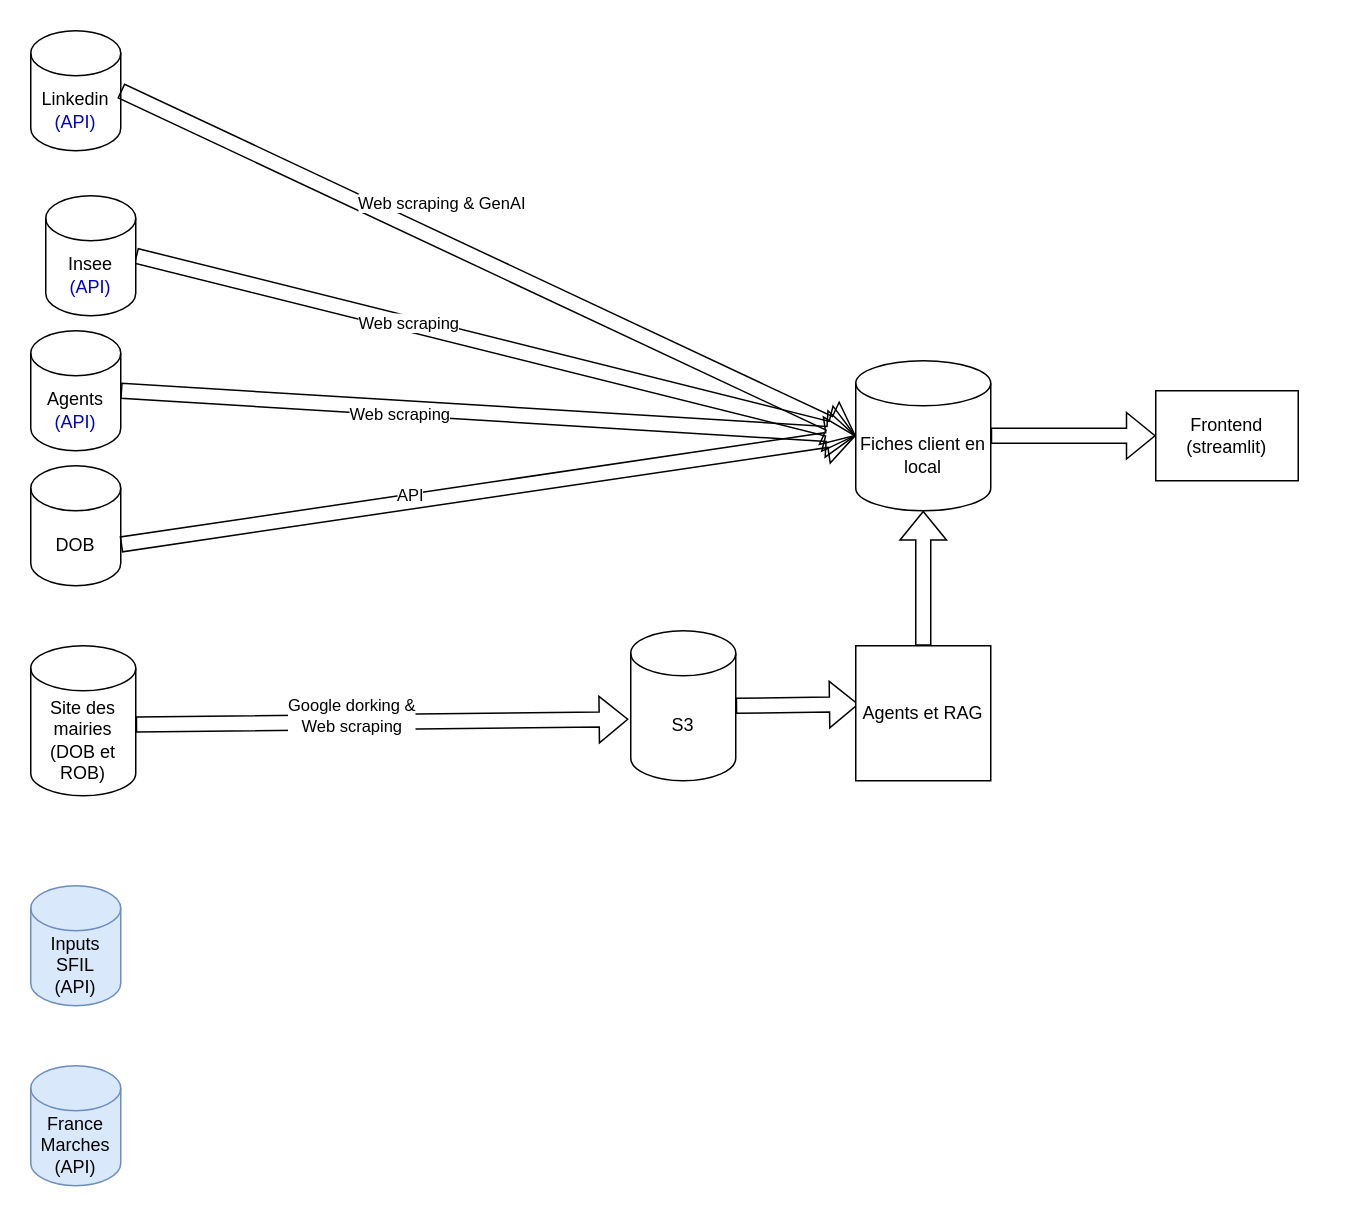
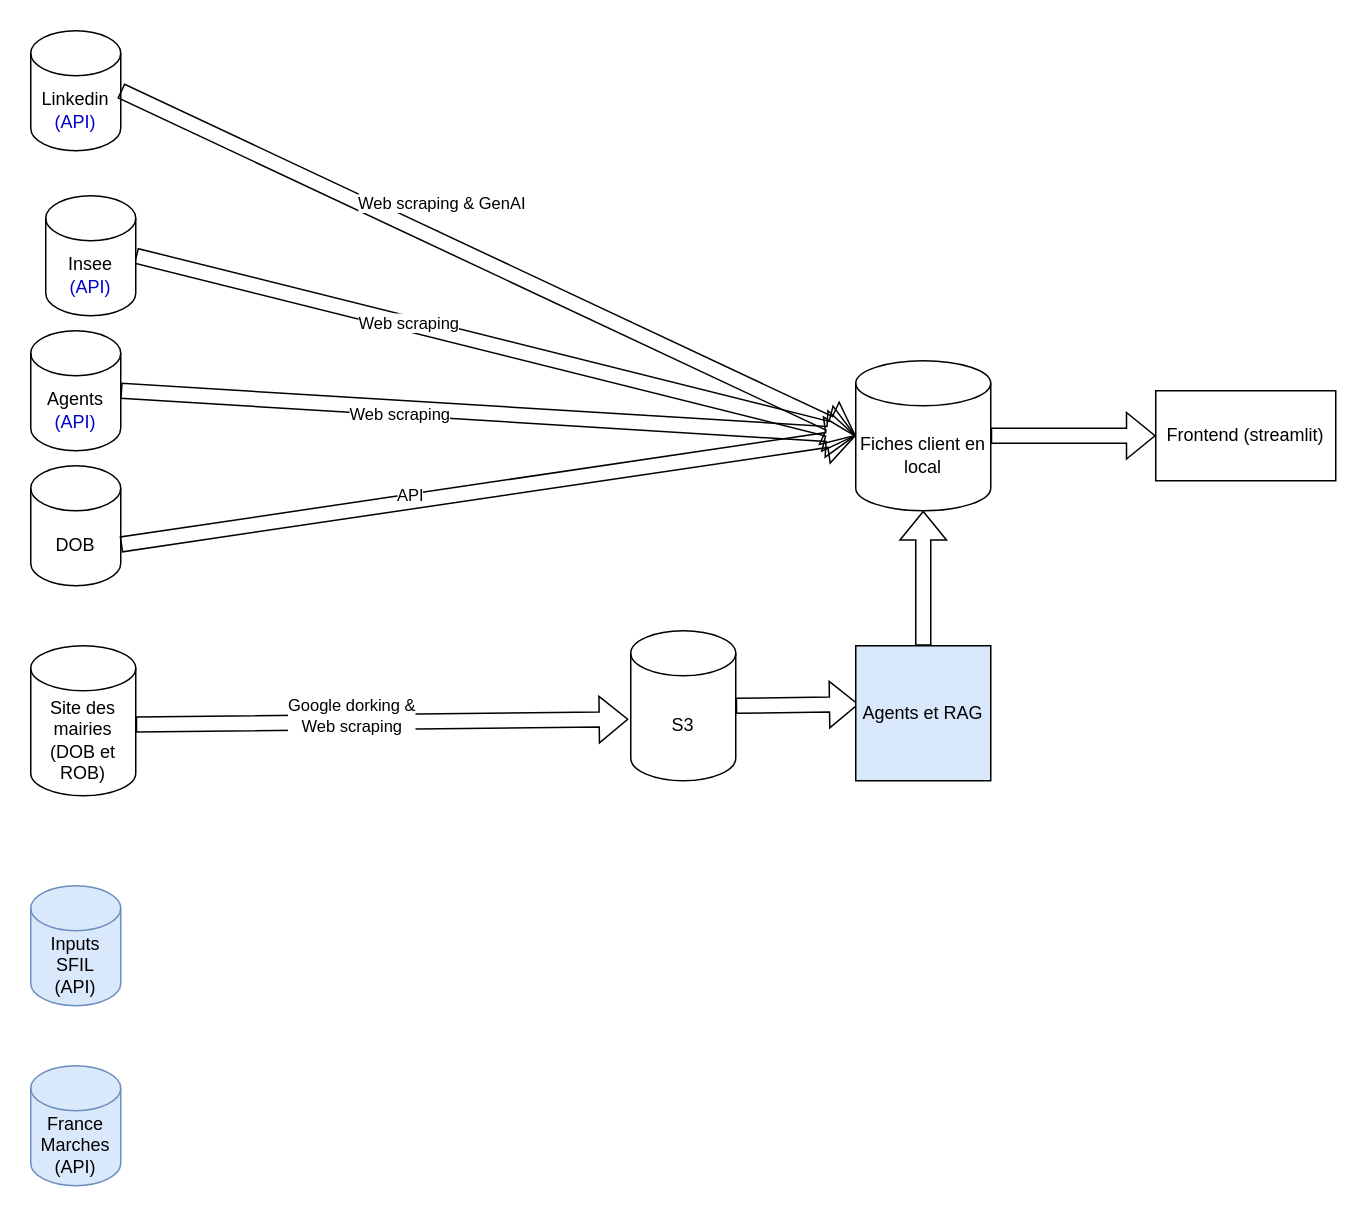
(1227, 436) -> (1246, 436)
(923, 713) -> (923, 713)
